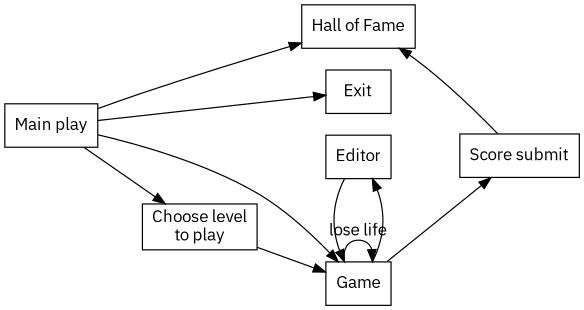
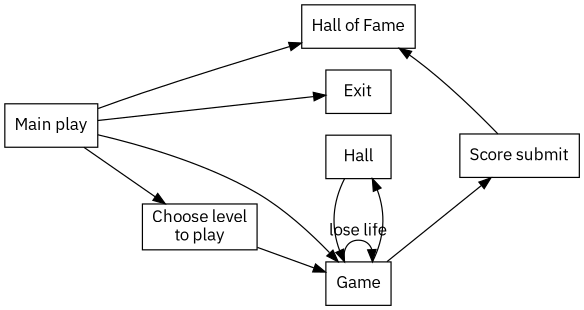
(358, 157) -> (358, 157)
